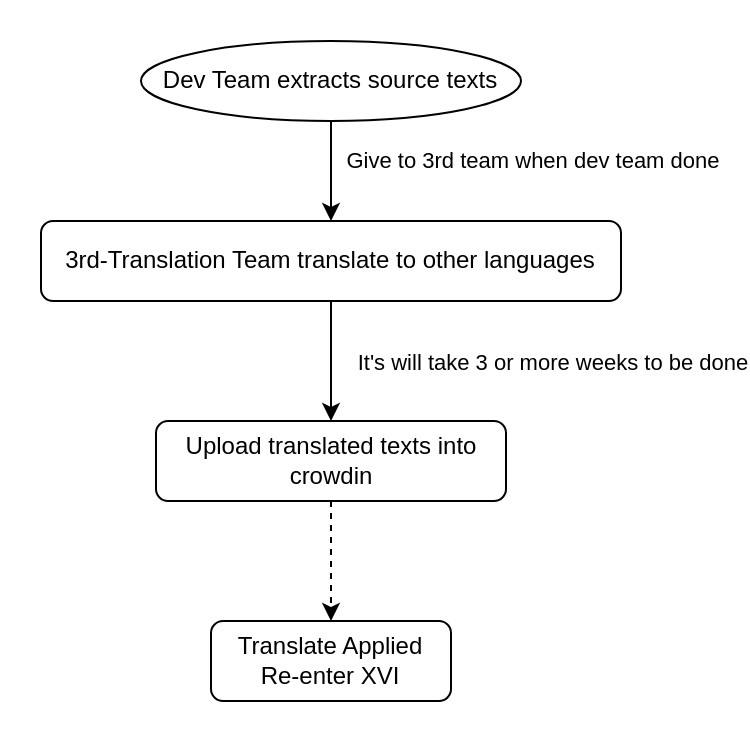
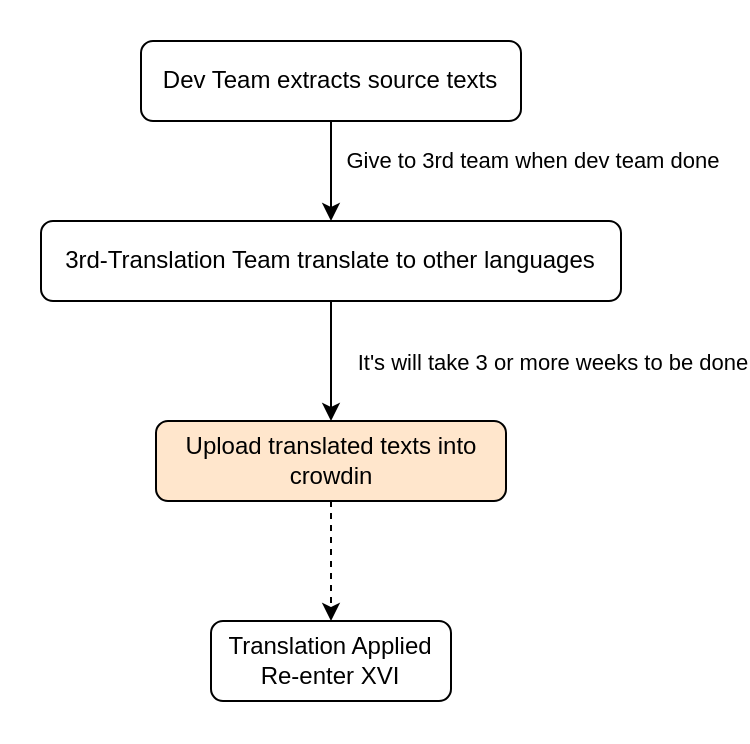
(331, 81) -> (331, 81)
(331, 461) -> (331, 461)
(331, 661) -> (331, 661)
